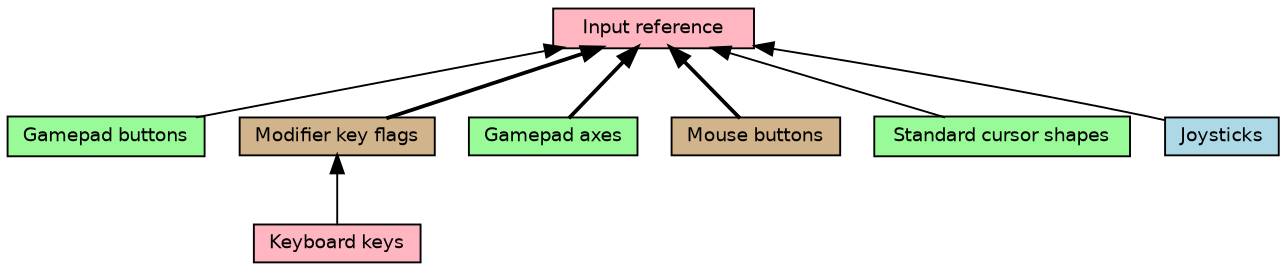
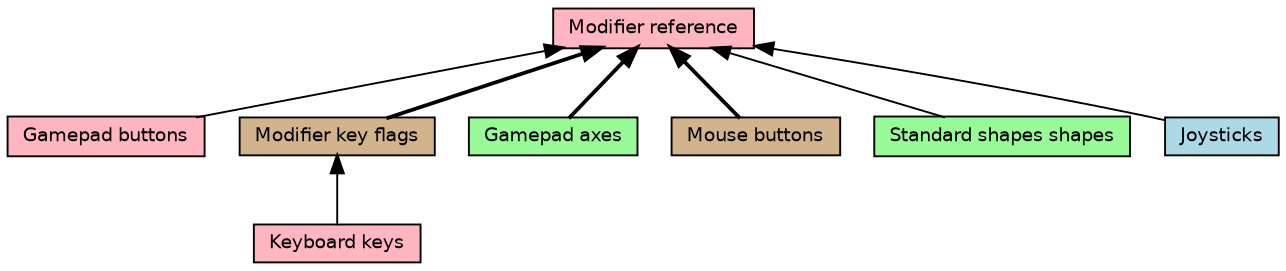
(654, 28) -> (654, 28)
(106, 136) -> (106, 136)
(1002, 136) -> (1002, 136)
